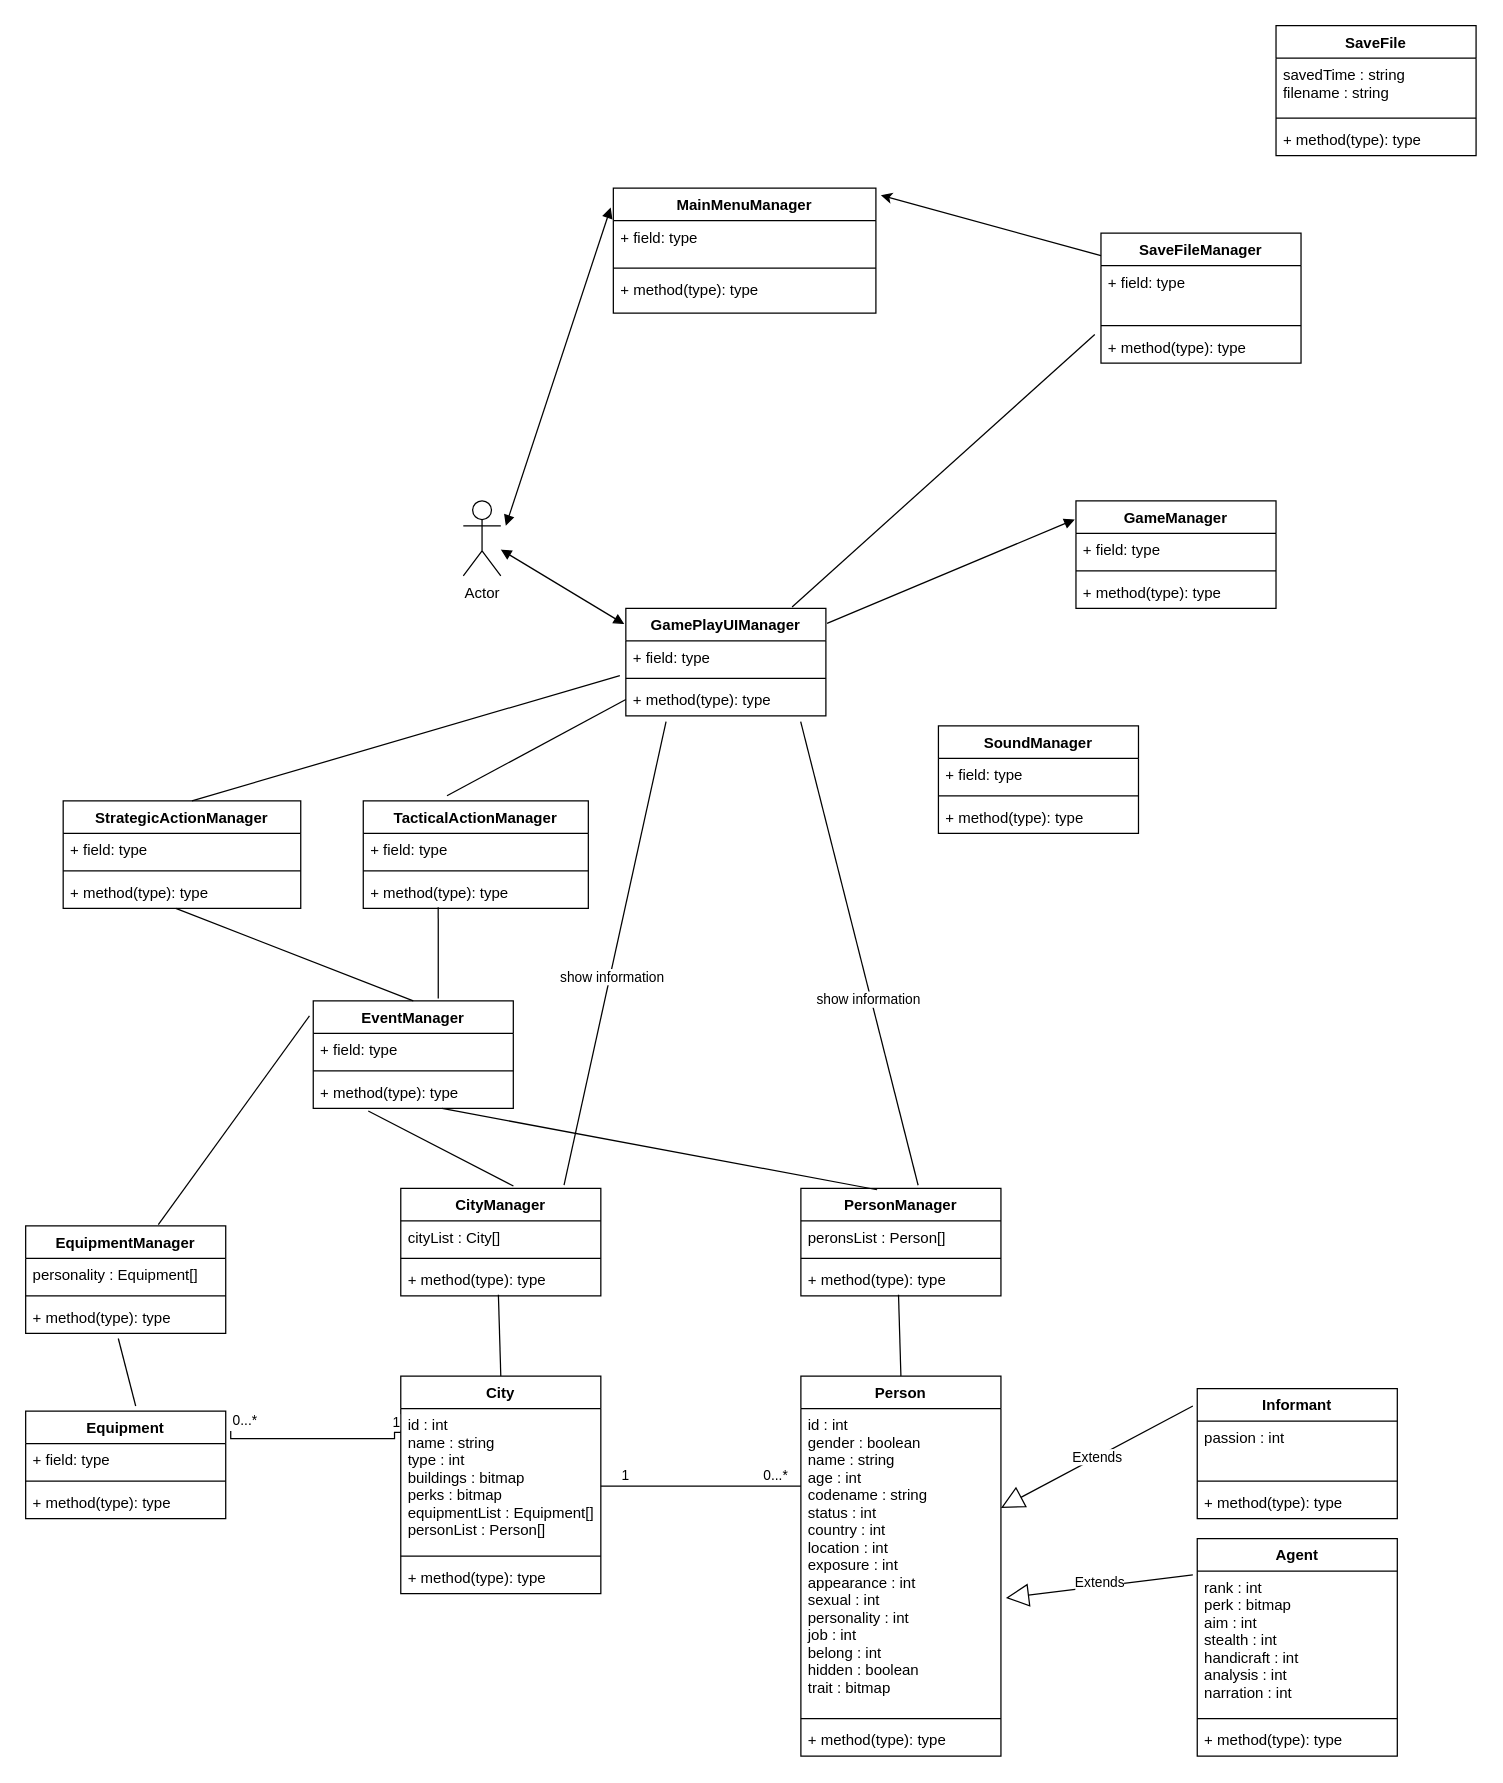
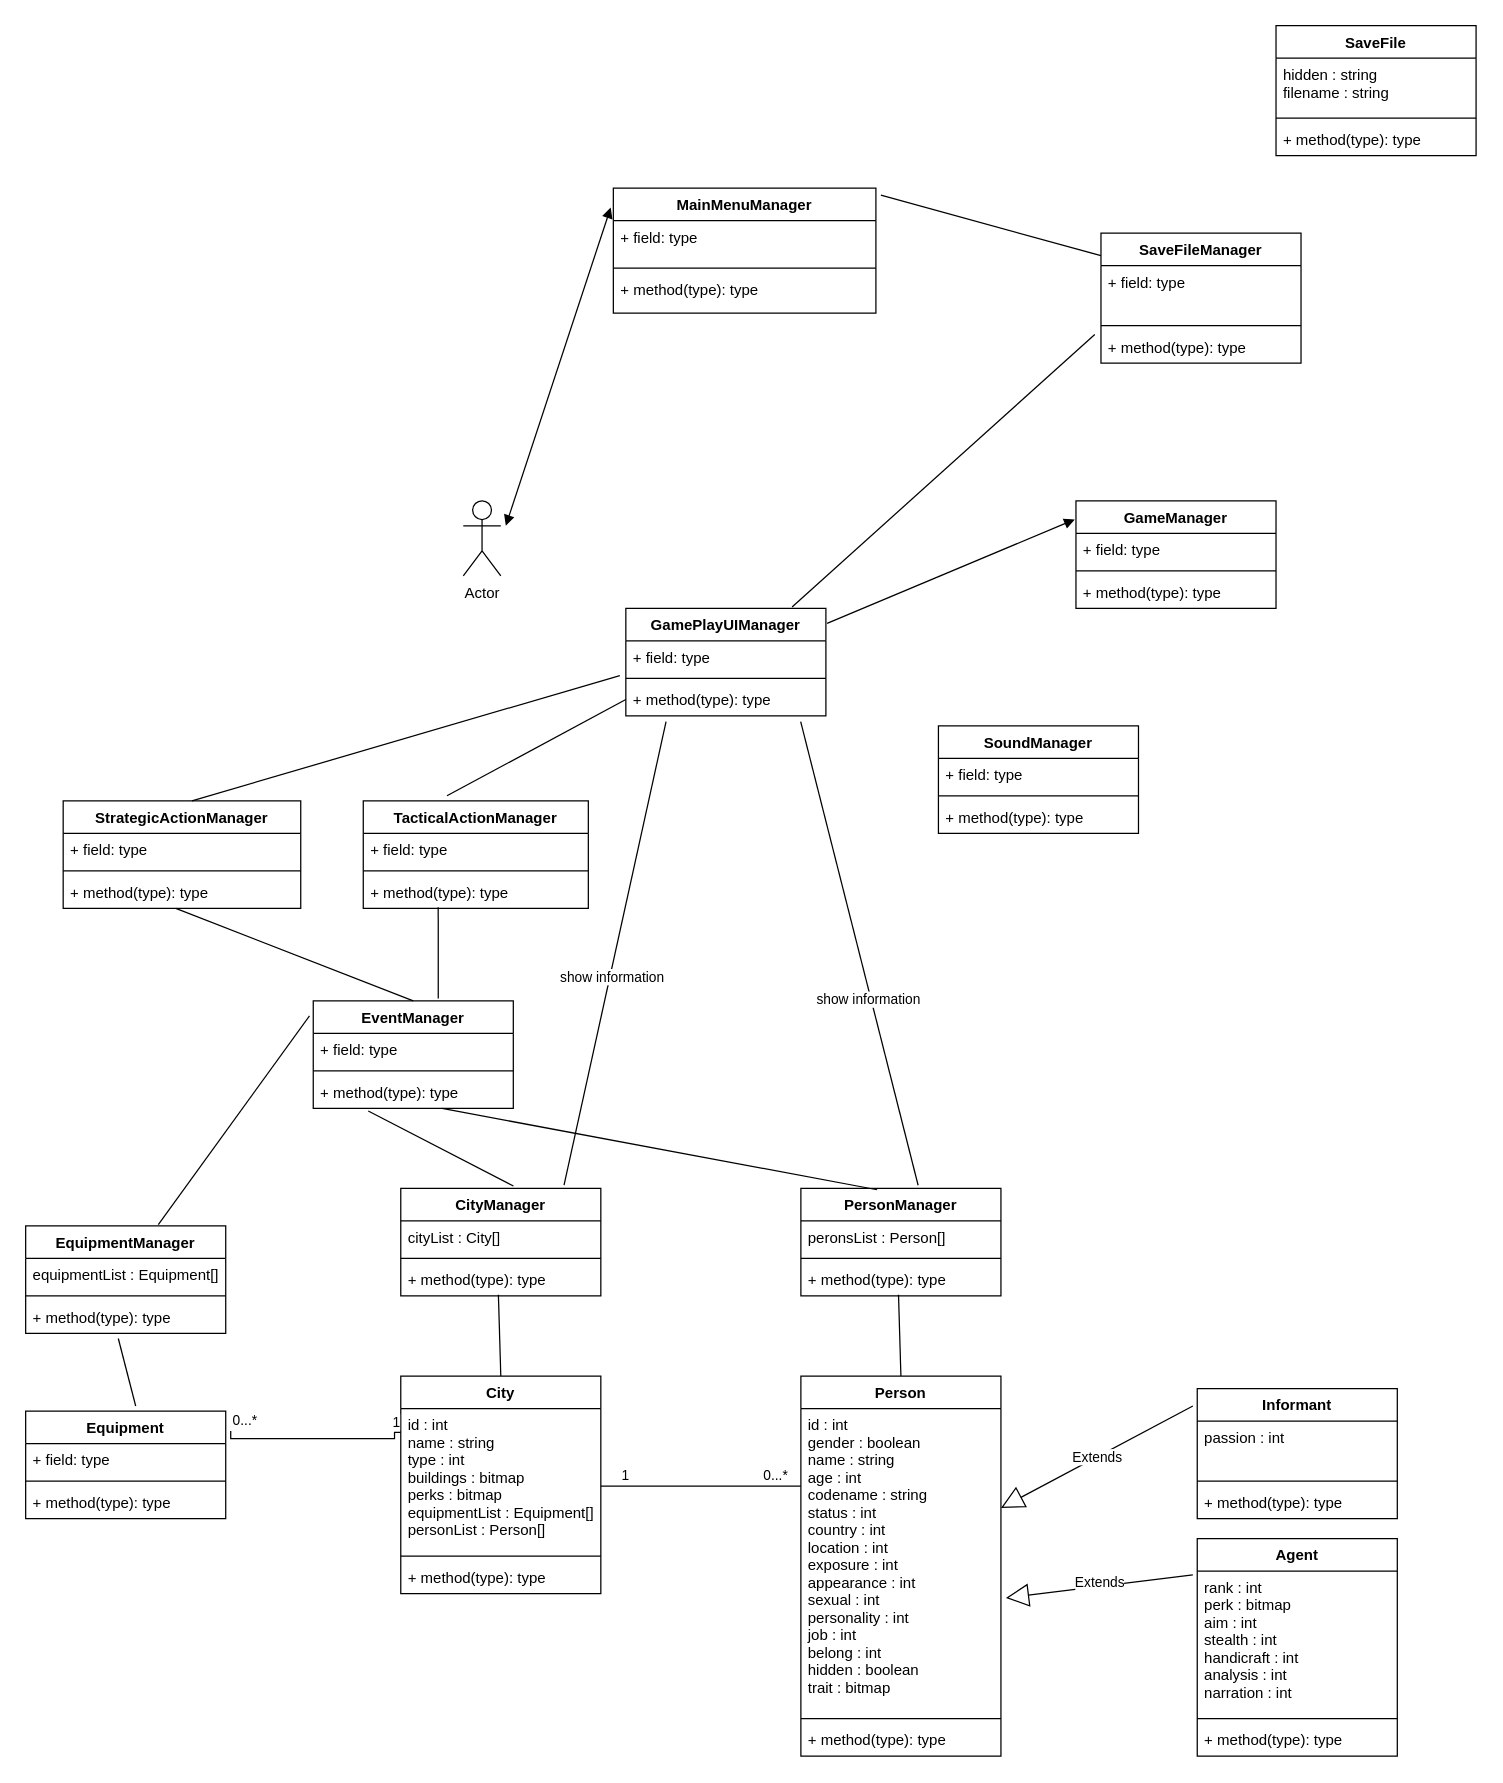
(1348, 75) -> (1336, 75)
(890, 198) -> (886, 197)
(562, 586) -> none
(126, 1275) -> (134, 1275)
